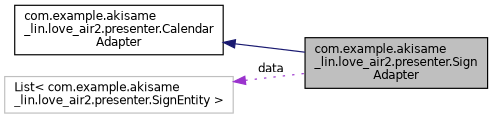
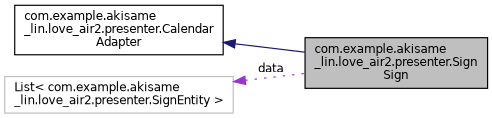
(396, 63) -> (396, 63)
